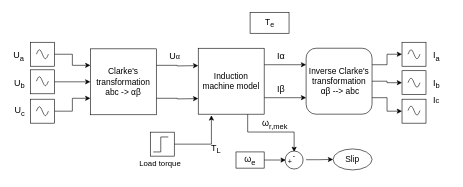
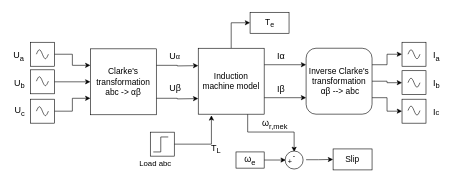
none -> (244, 23)
none -> (177, 93)
(441, 99) -> (441, 111)
(353, 160) -> (353, 160)
(161, 164) -> (155, 164)
